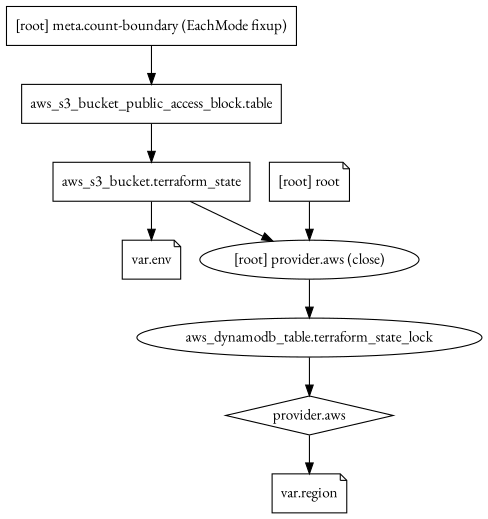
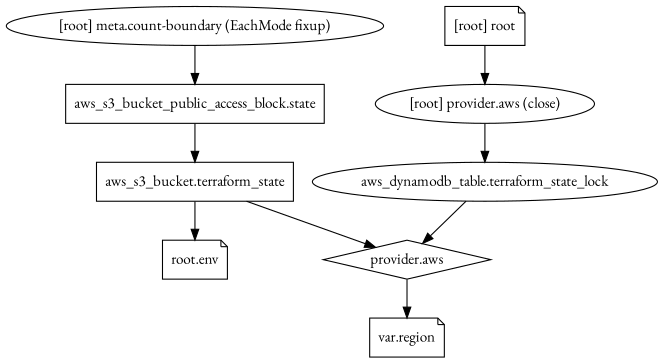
(151, 26) -> (195, 26)
(151, 104) -> (195, 104)
(226, 219) -> (306, 222)
(151, 260) -> (195, 260)
